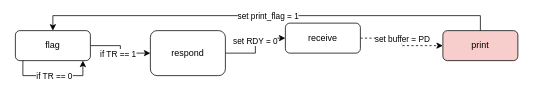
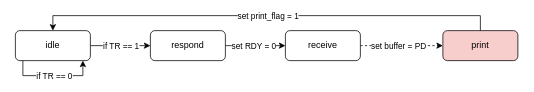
(323, 38) -> (323, 45)
(53, 45) -> (53, 45)
(188, 53) -> (188, 45)
